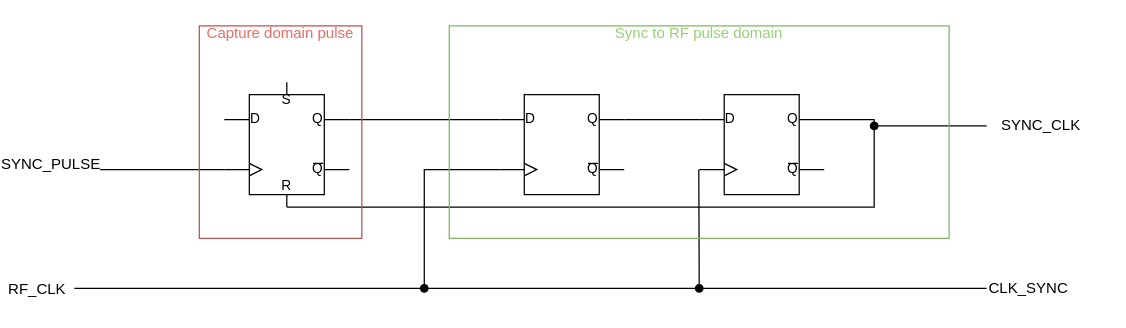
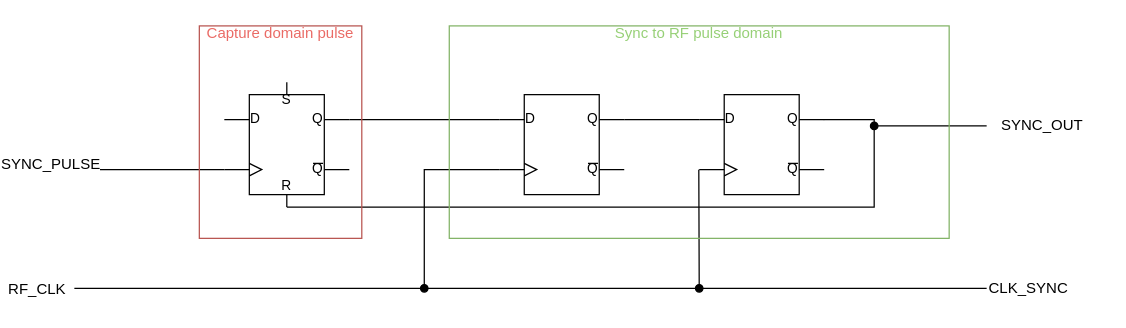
(1035, 126) -> (1035, 126)
